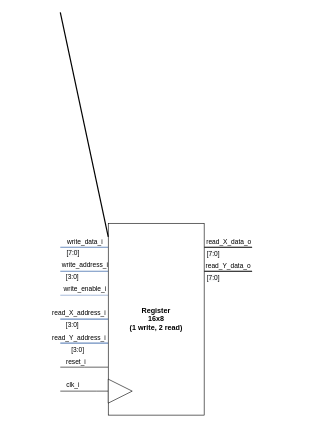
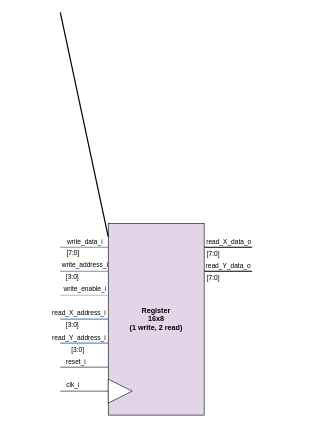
(156, 320) -> (156, 320)
